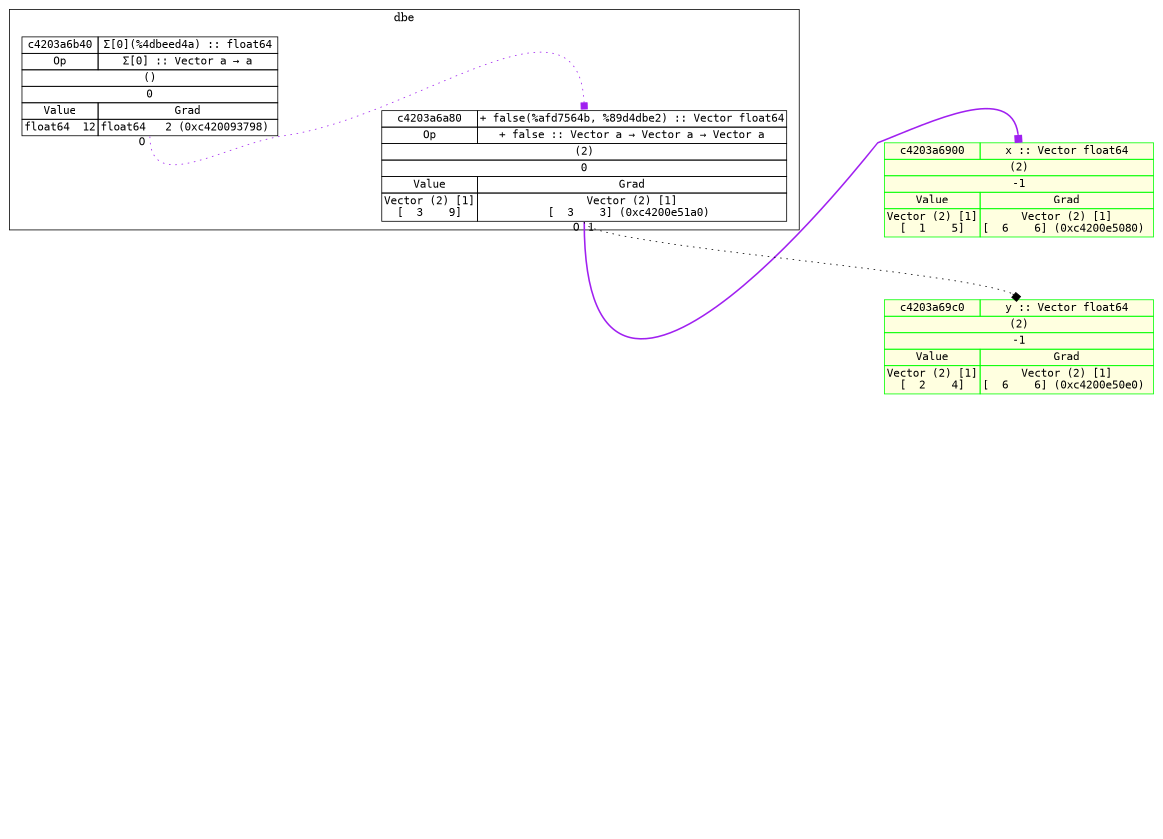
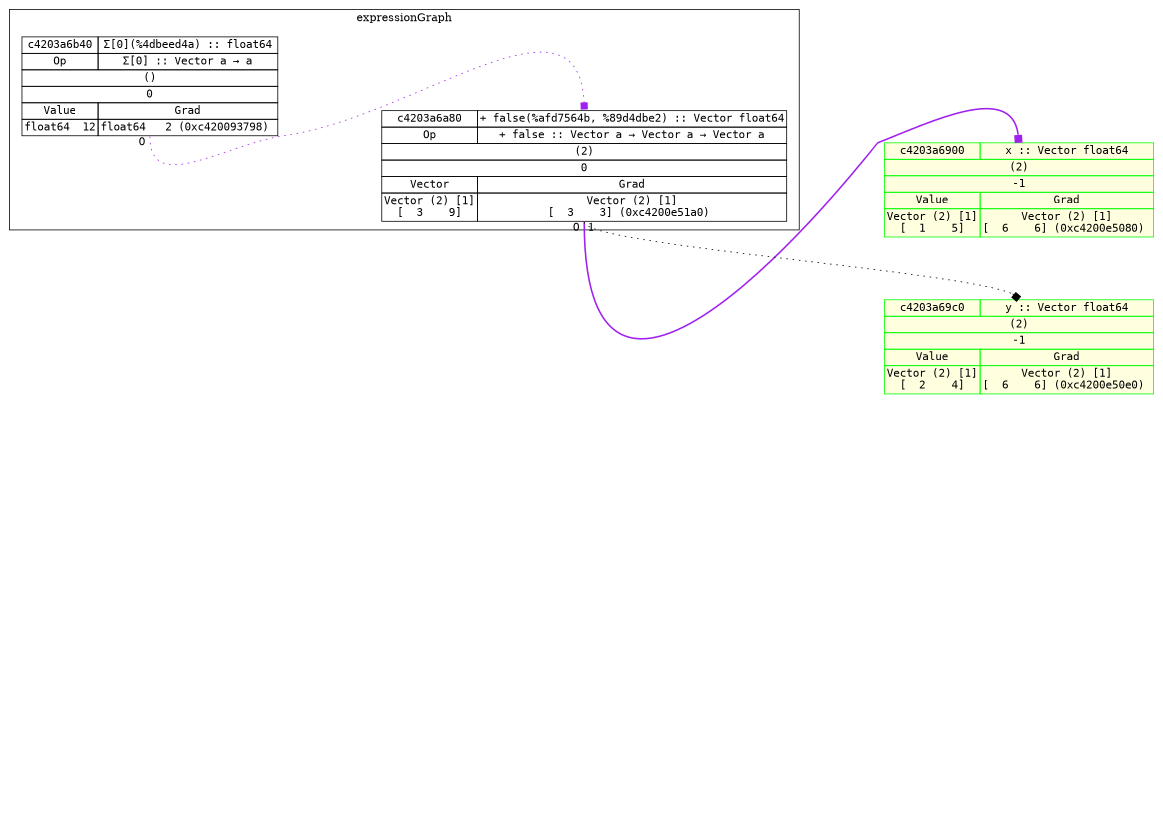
(404, 18) -> (404, 18)
(430, 184) -> (430, 184)
